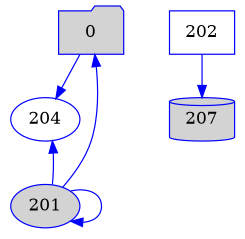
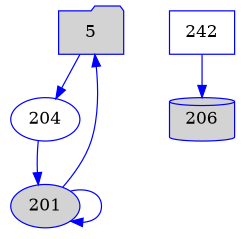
(91, 33) -> (91, 33)
(202, 33) -> (202, 33)
(202, 119) -> (202, 119)
(53, 169) -> (37, 157)
